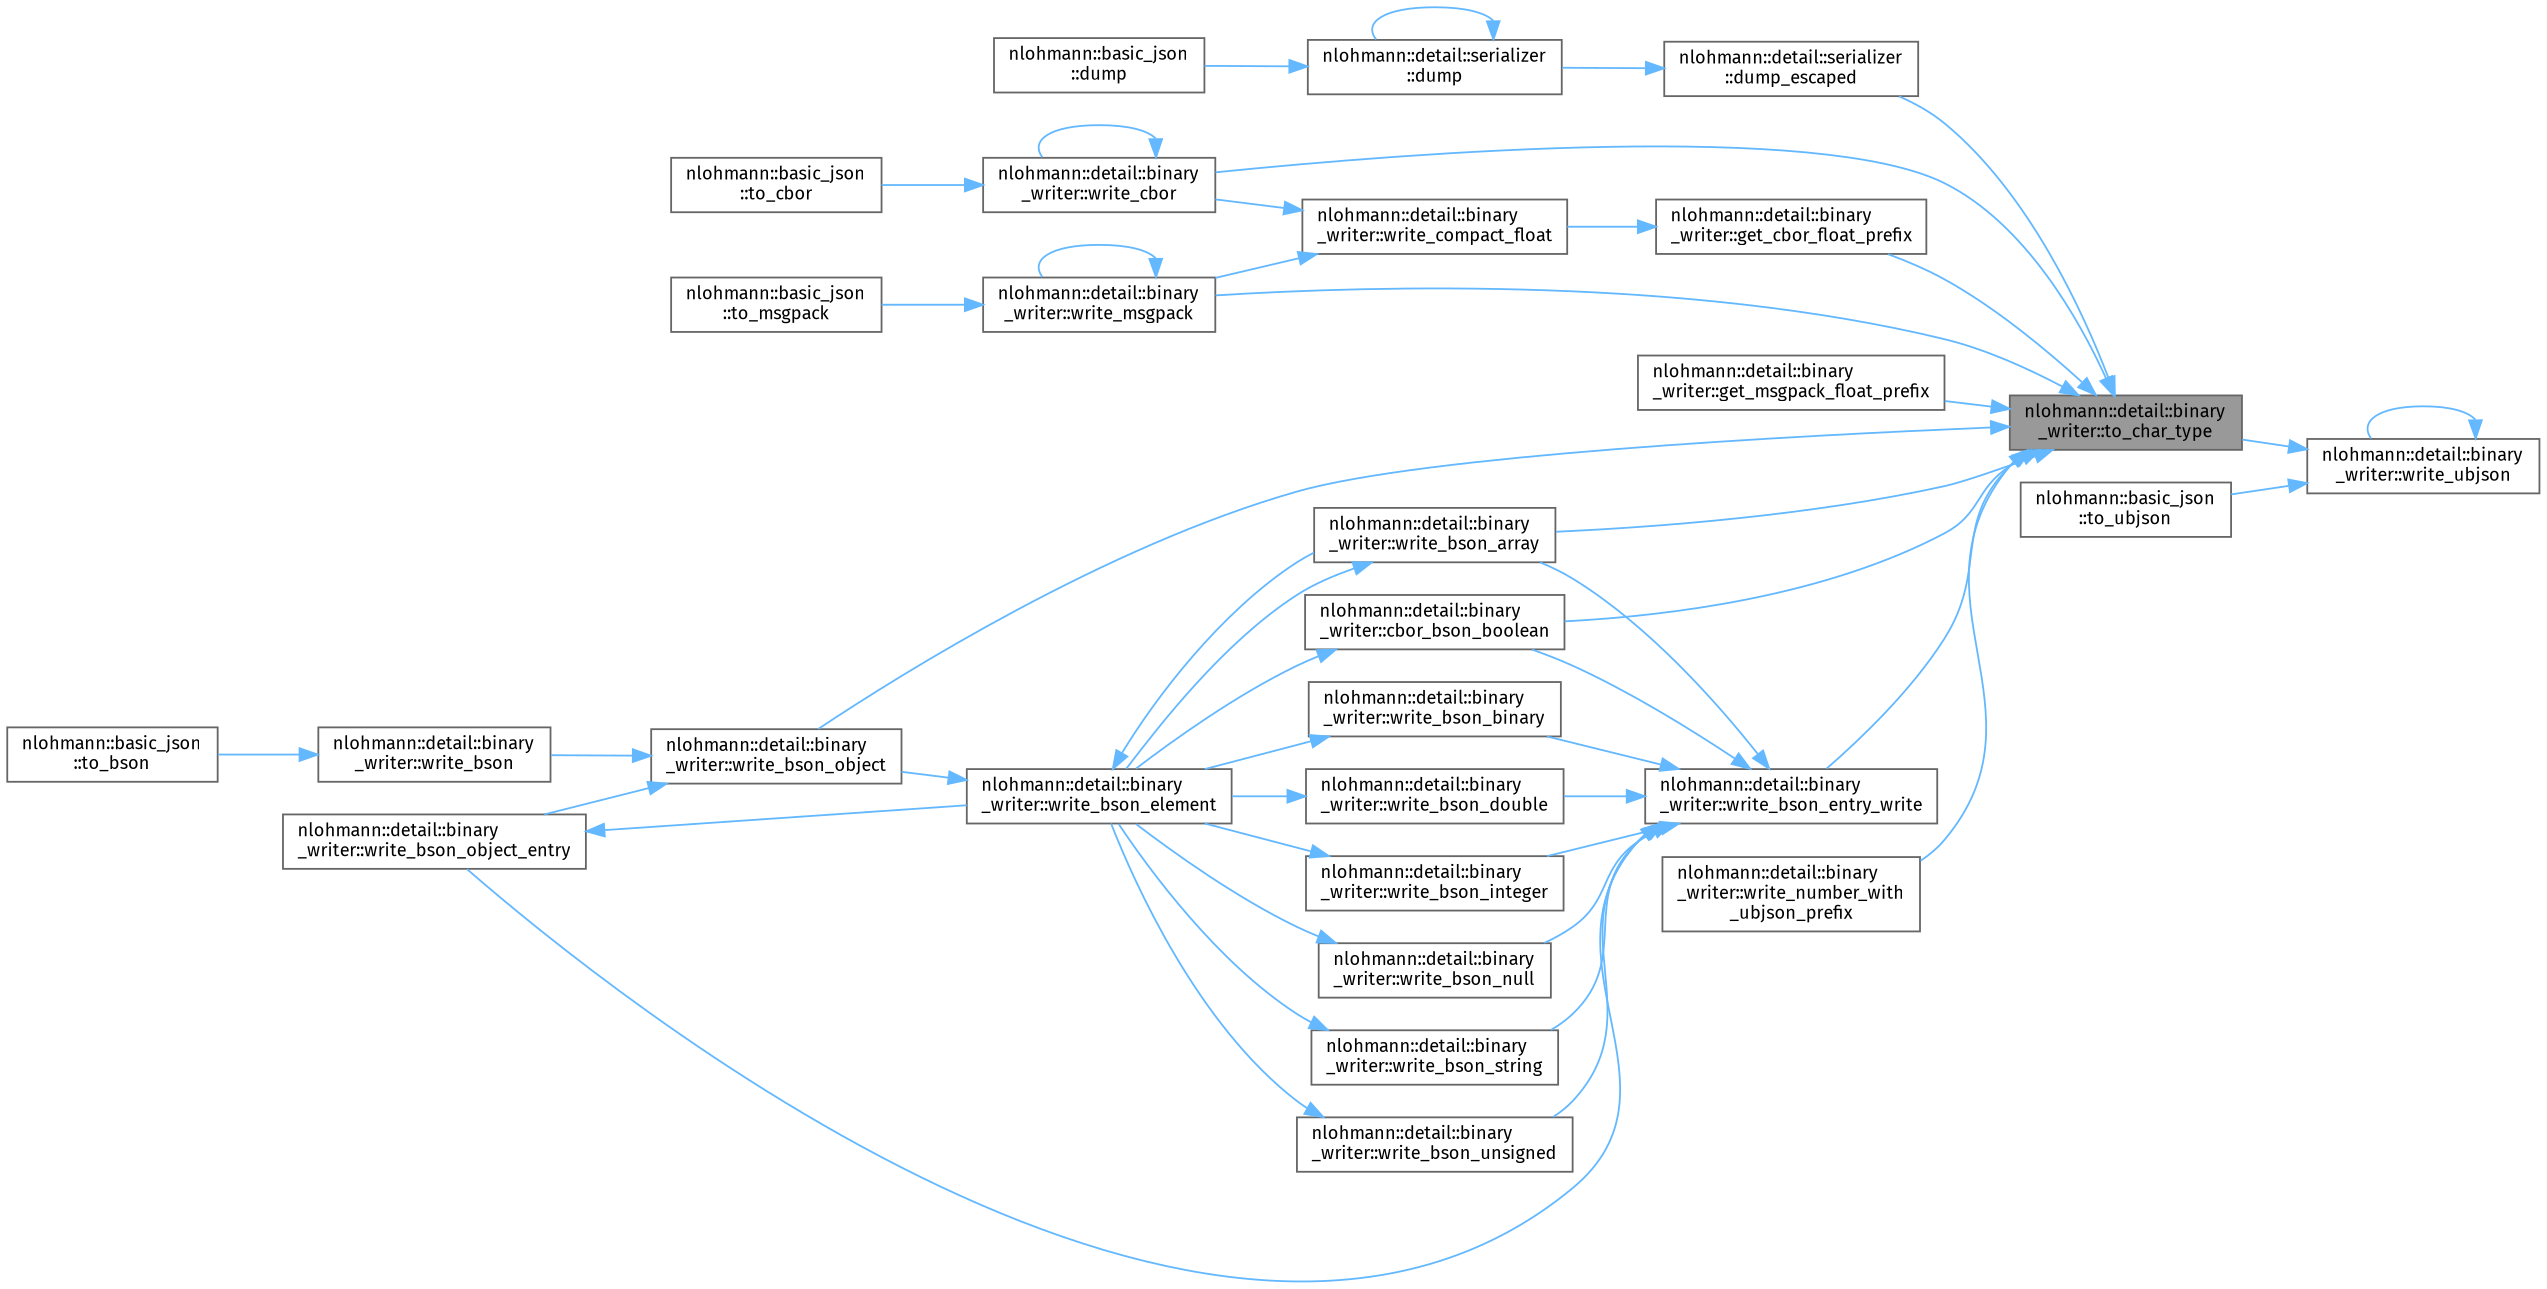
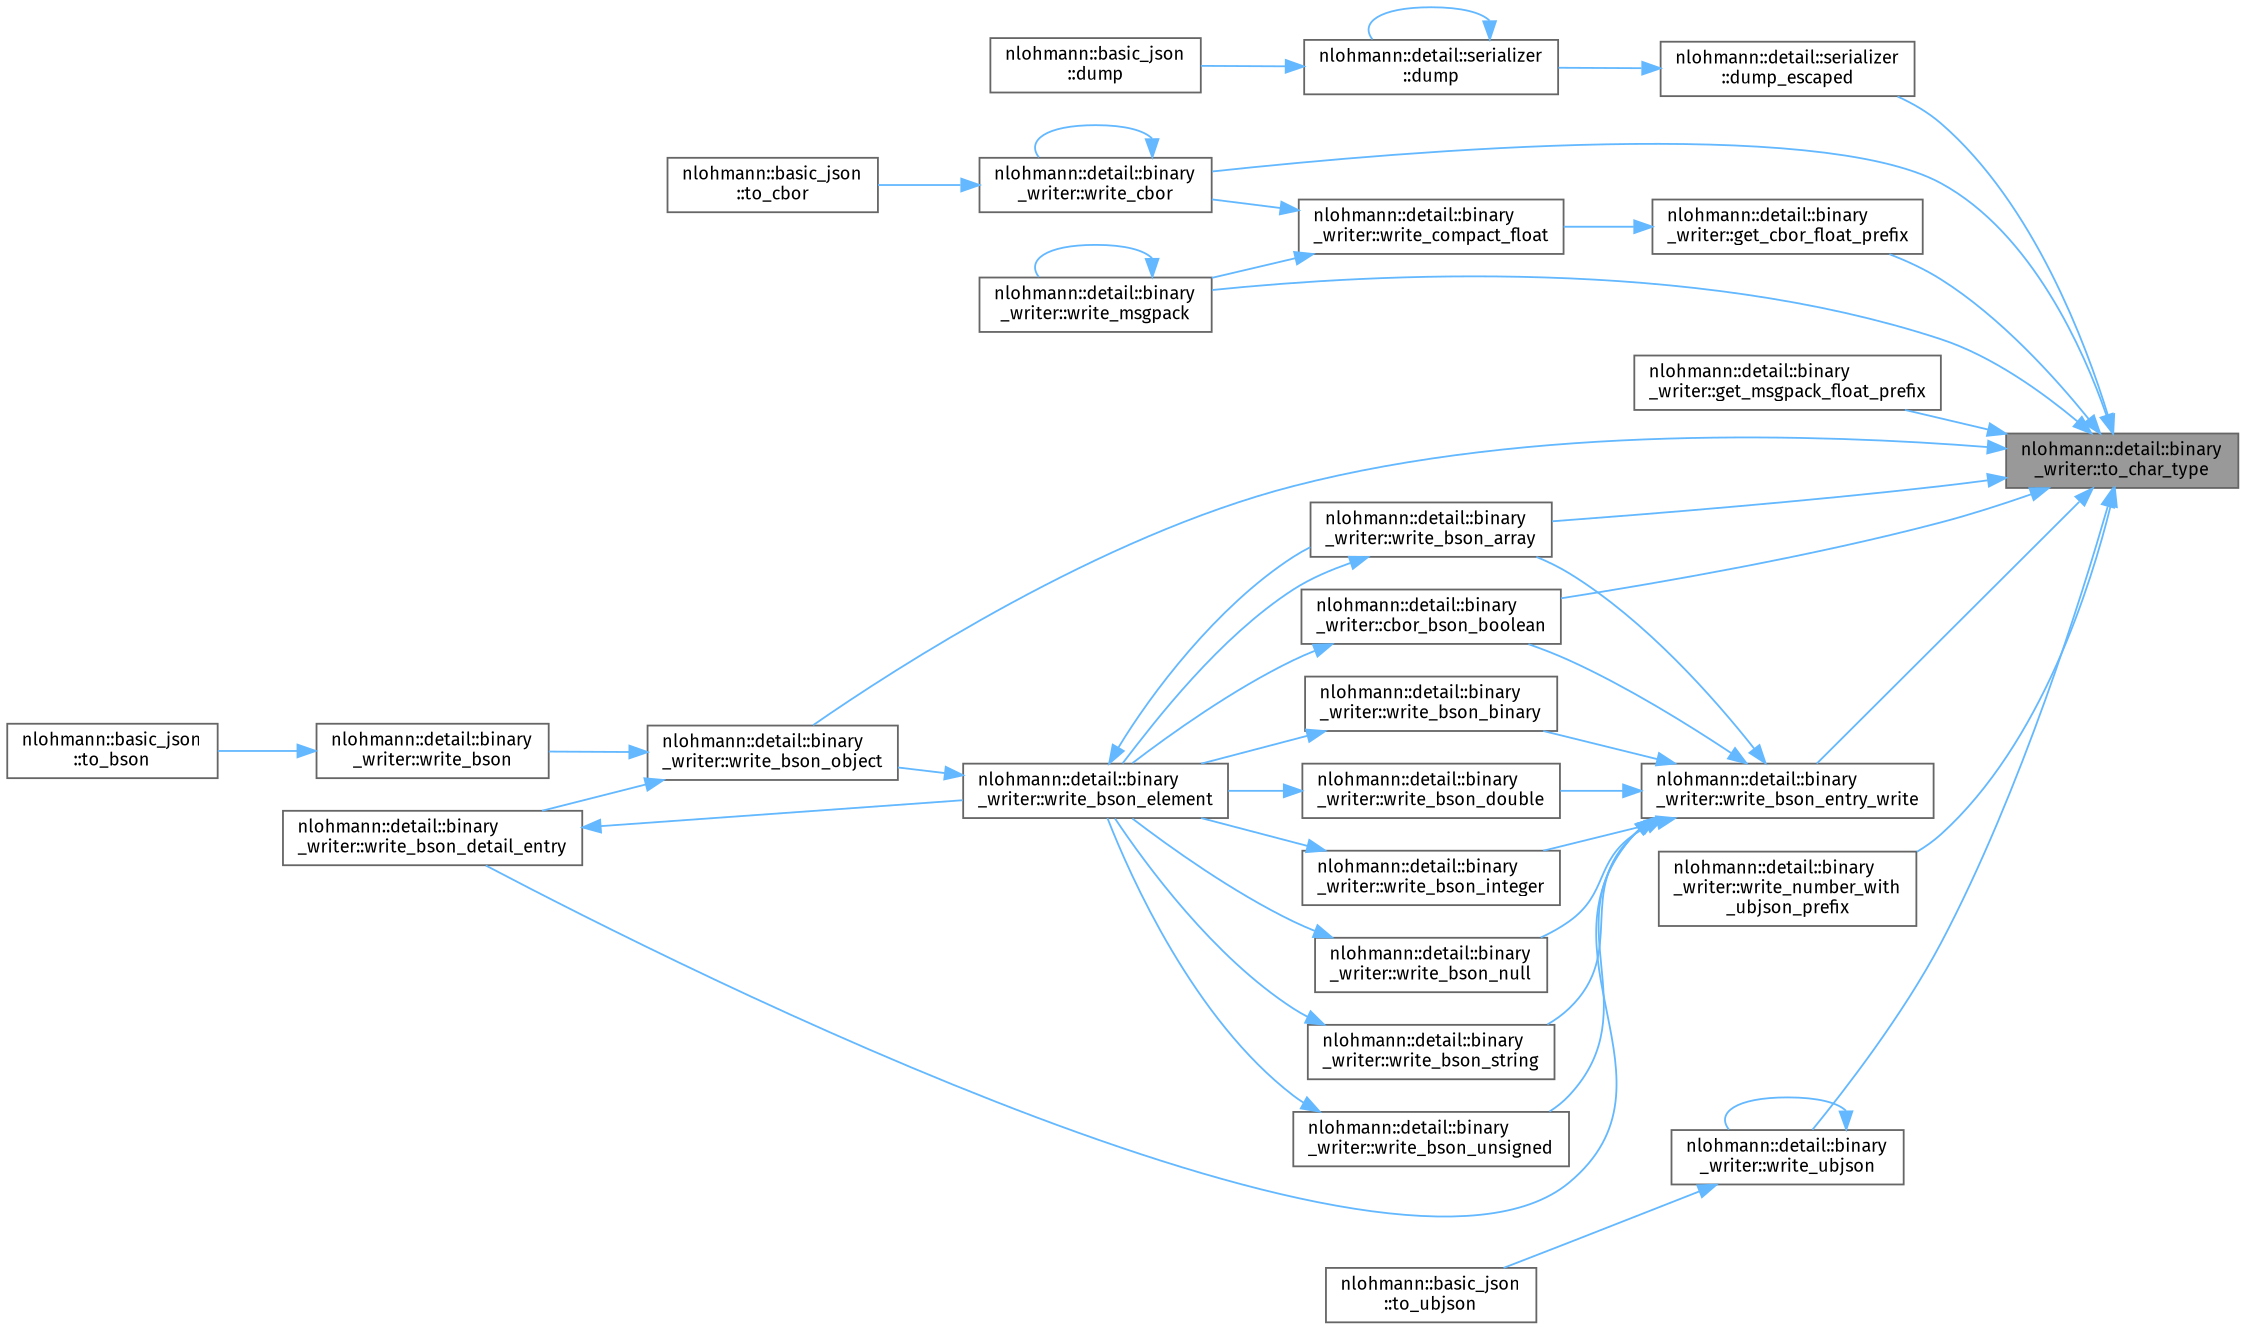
(776, 305) -> none
(2266, 443) -> (1992, 834)
(434, 842) -> (433, 838)
